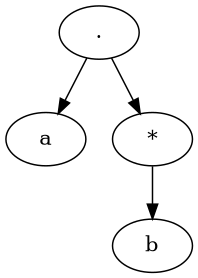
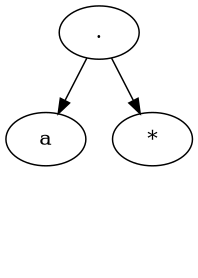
(152, 246) -> none
